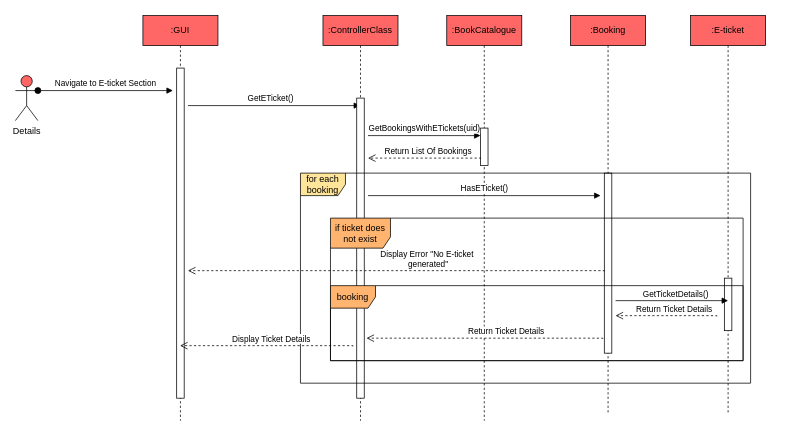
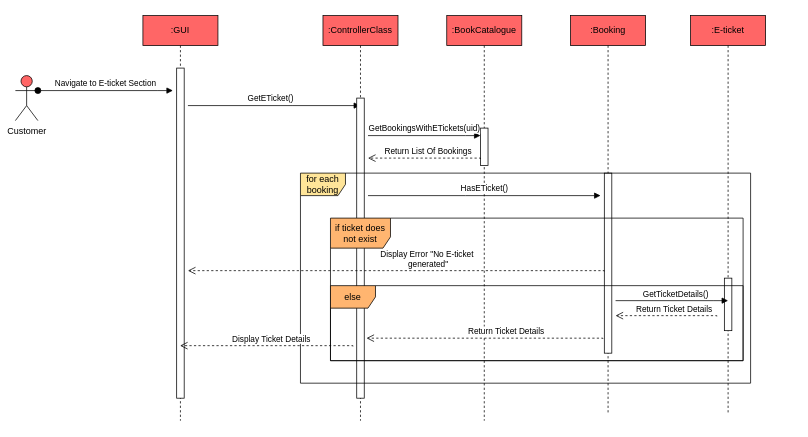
(27, 131) -> (27, 131)
(353, 297) -> (353, 297)
